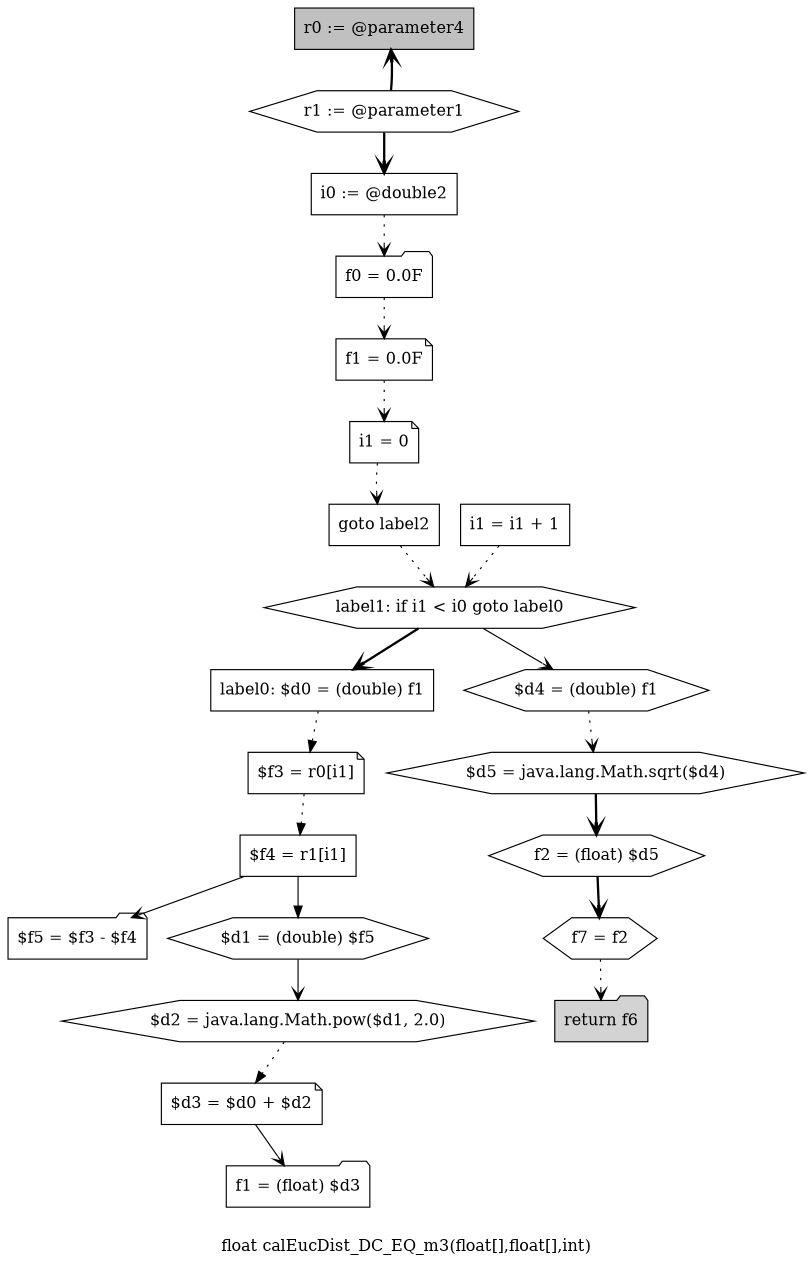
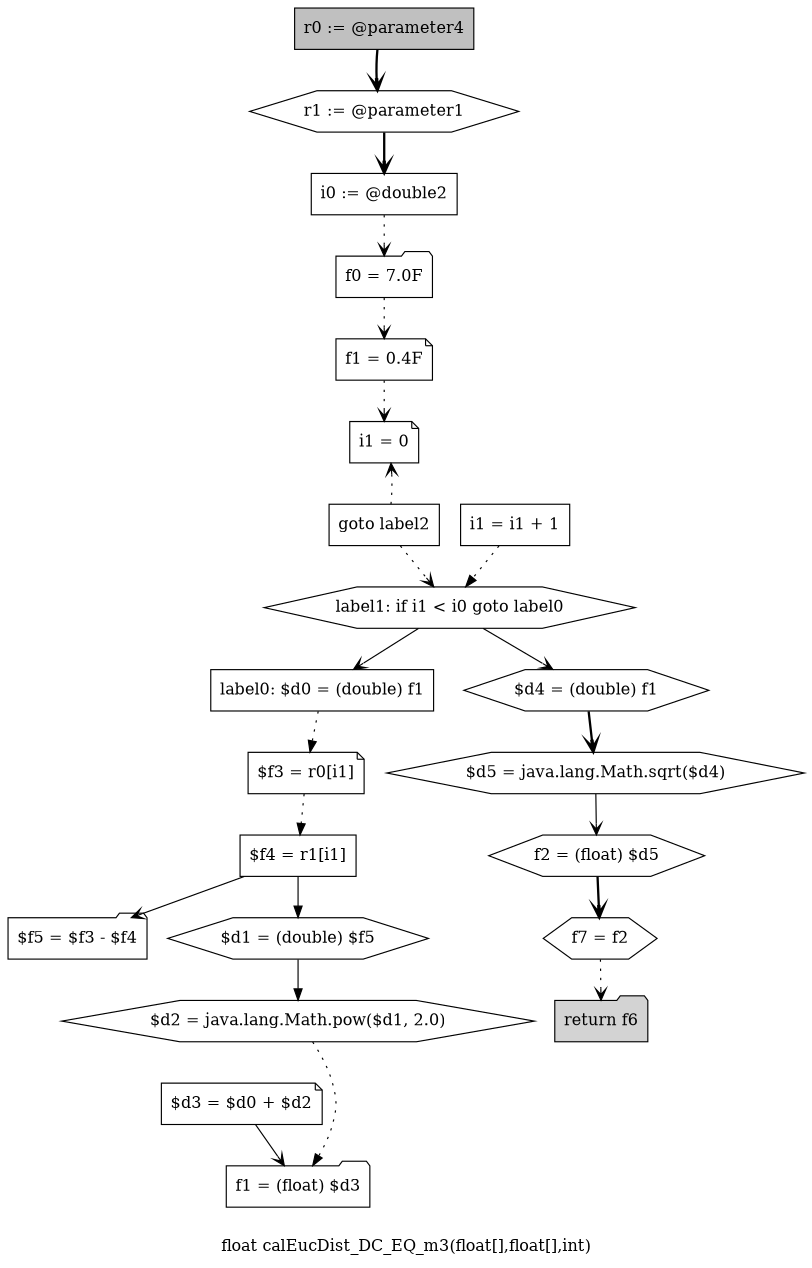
(392, 76) -> (377, 64)
(384, 277) -> (384, 277)
(384, 360) -> (384, 360)
(377, 478) -> (392, 489)
(486, 562) -> (486, 562)
(391, 646) -> (391, 646)
(590, 726) -> (590, 726)
(596, 809) -> (596, 809)
(298, 974) -> (298, 974)
(273, 1058) -> (336, 1098)
